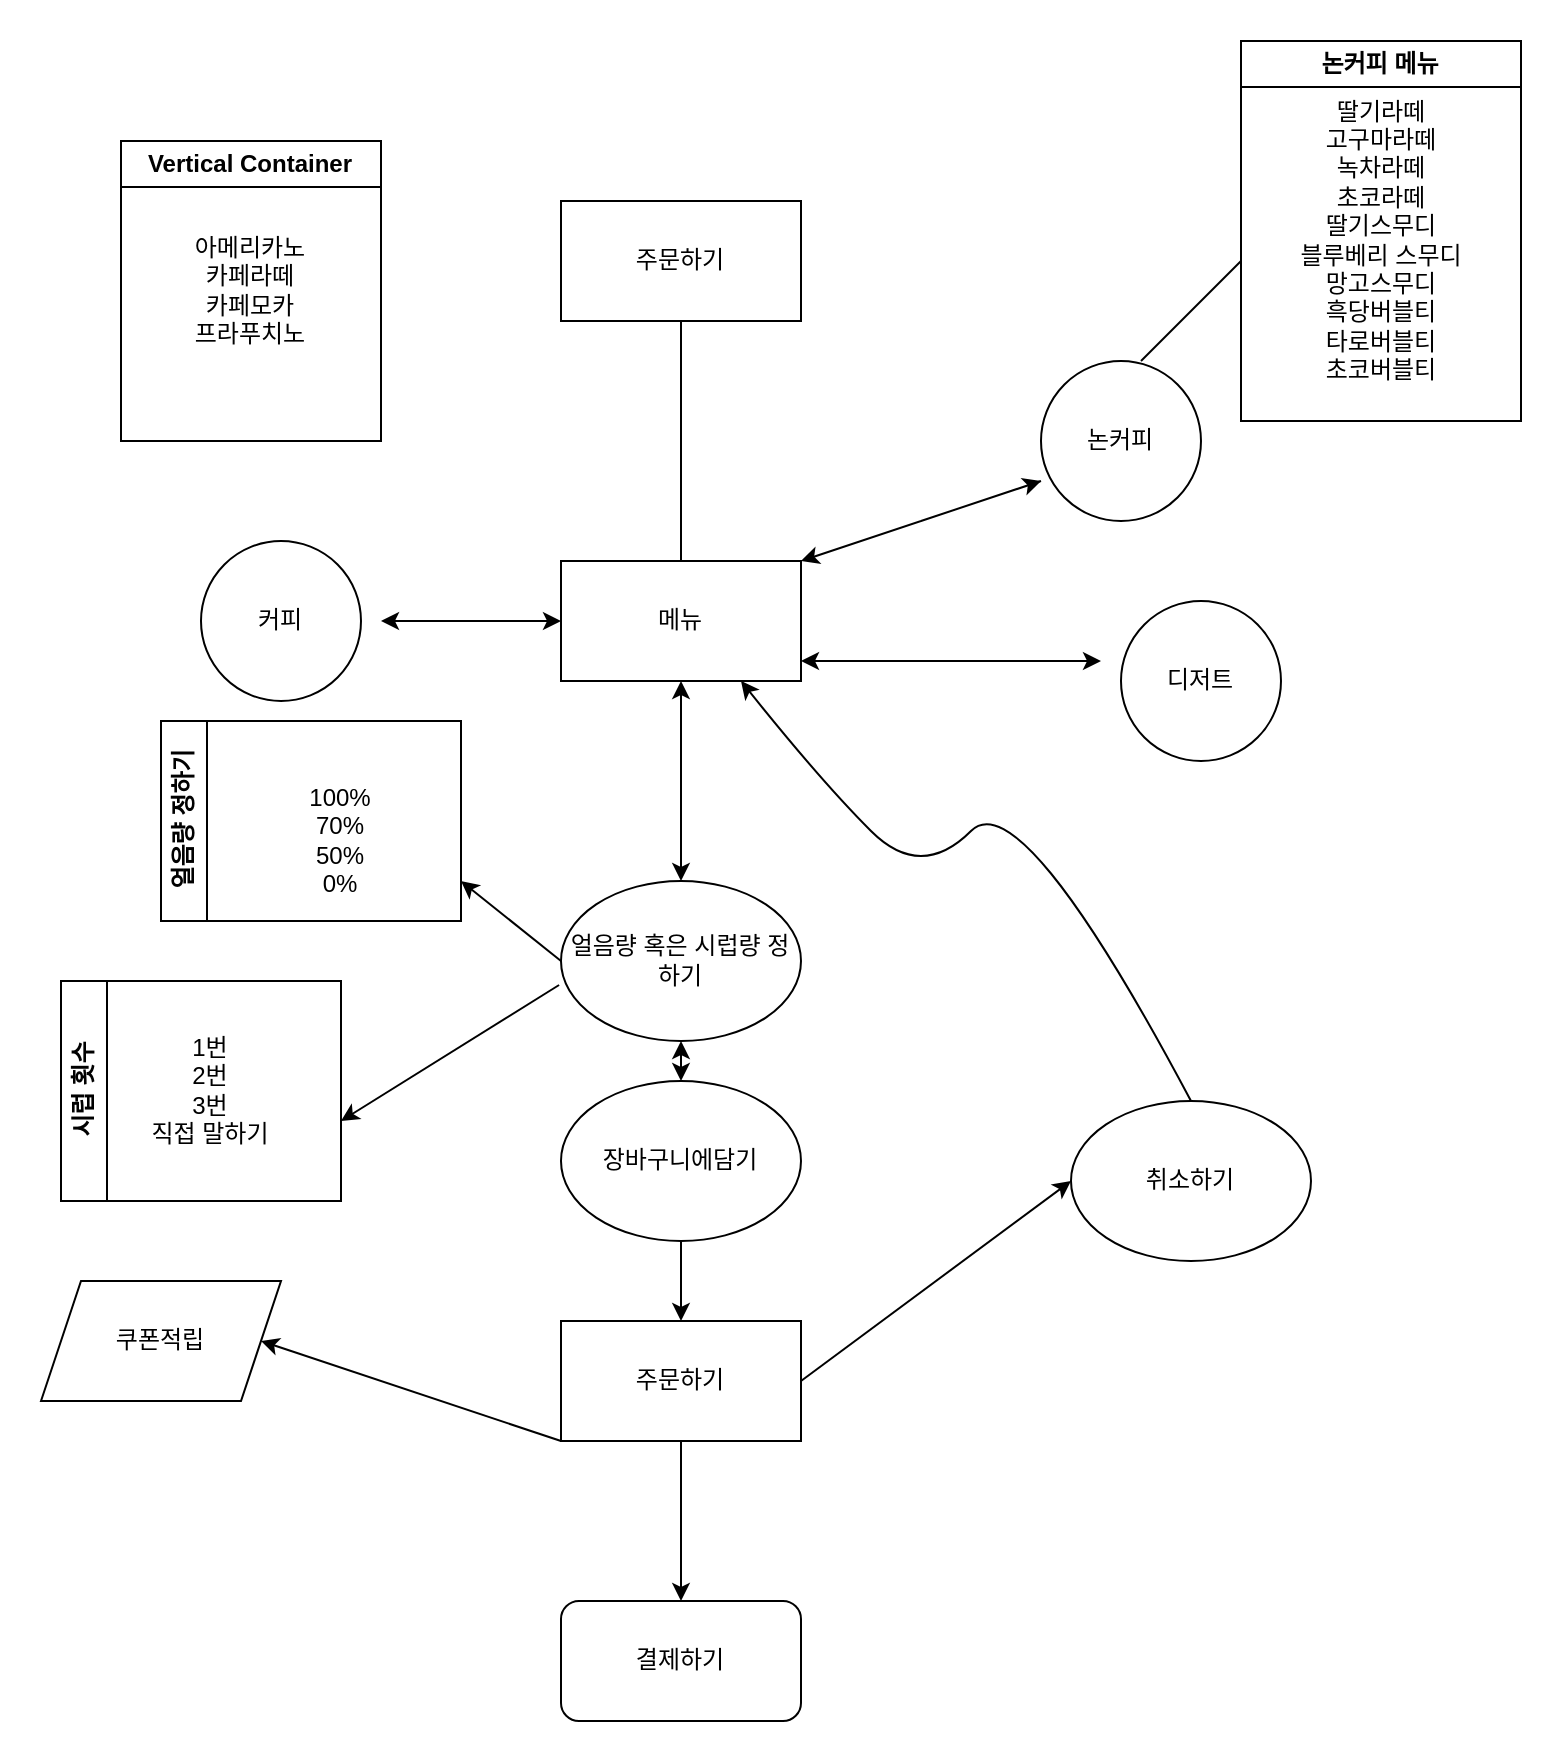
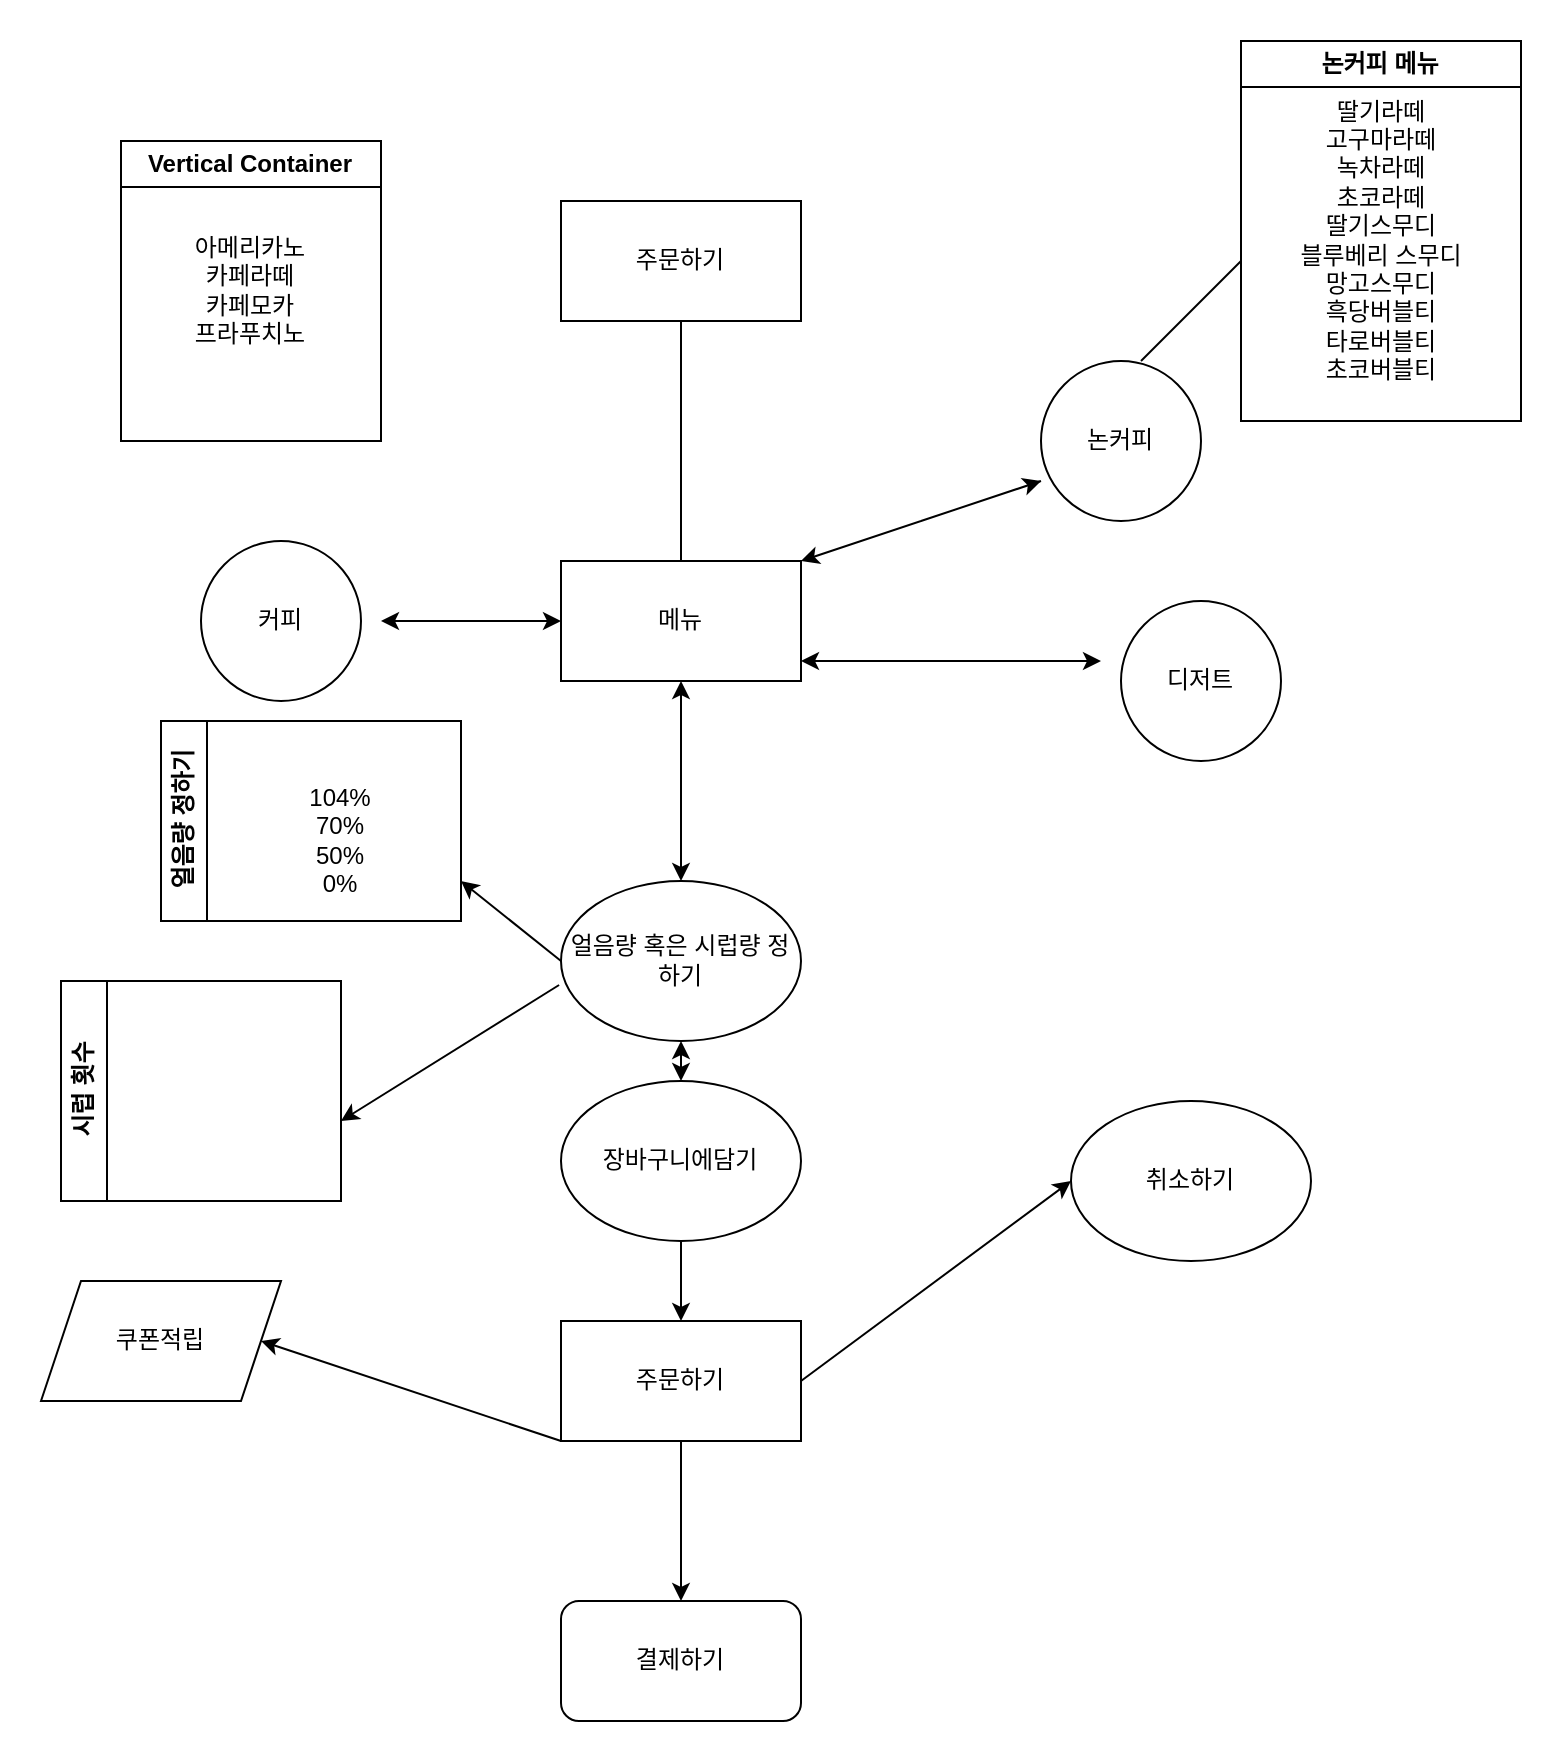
(1005, 831) -> none
(341, 841) -> (341, 841)
(211, 1091) -> none
